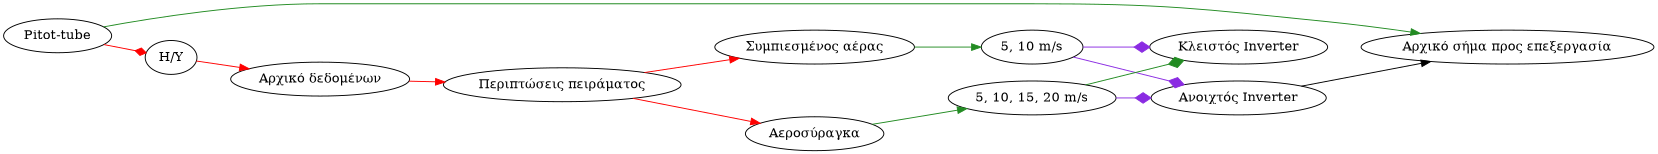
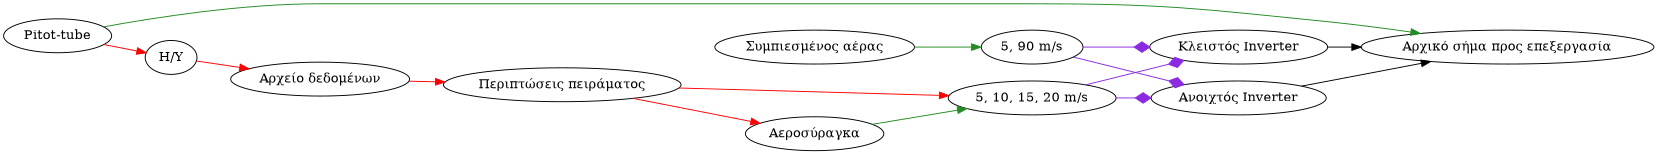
(1032, 47) -> (1032, 47)
none -> (1340, 47)
(120, 48) -> (120, 48)
(687, 66) -> (809, 92)
(1123, 76) -> (1123, 76)
(320, 79) -> (320, 79)
